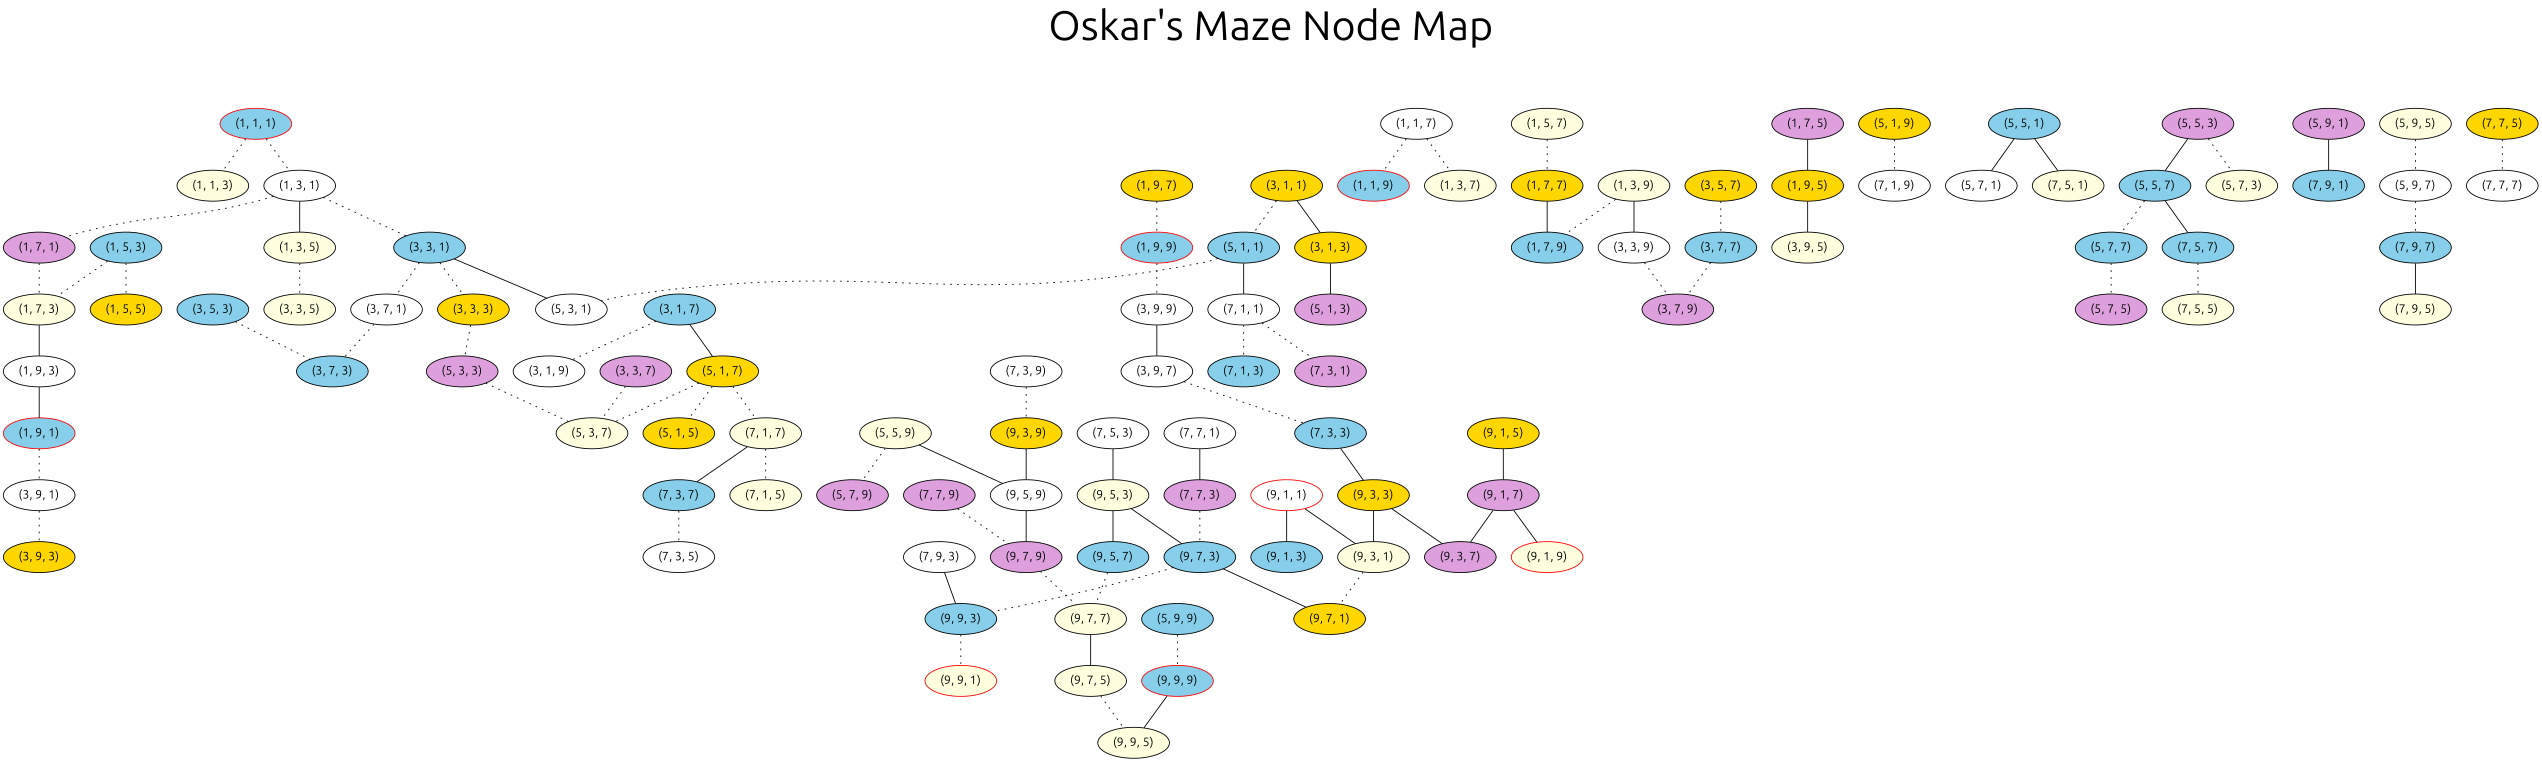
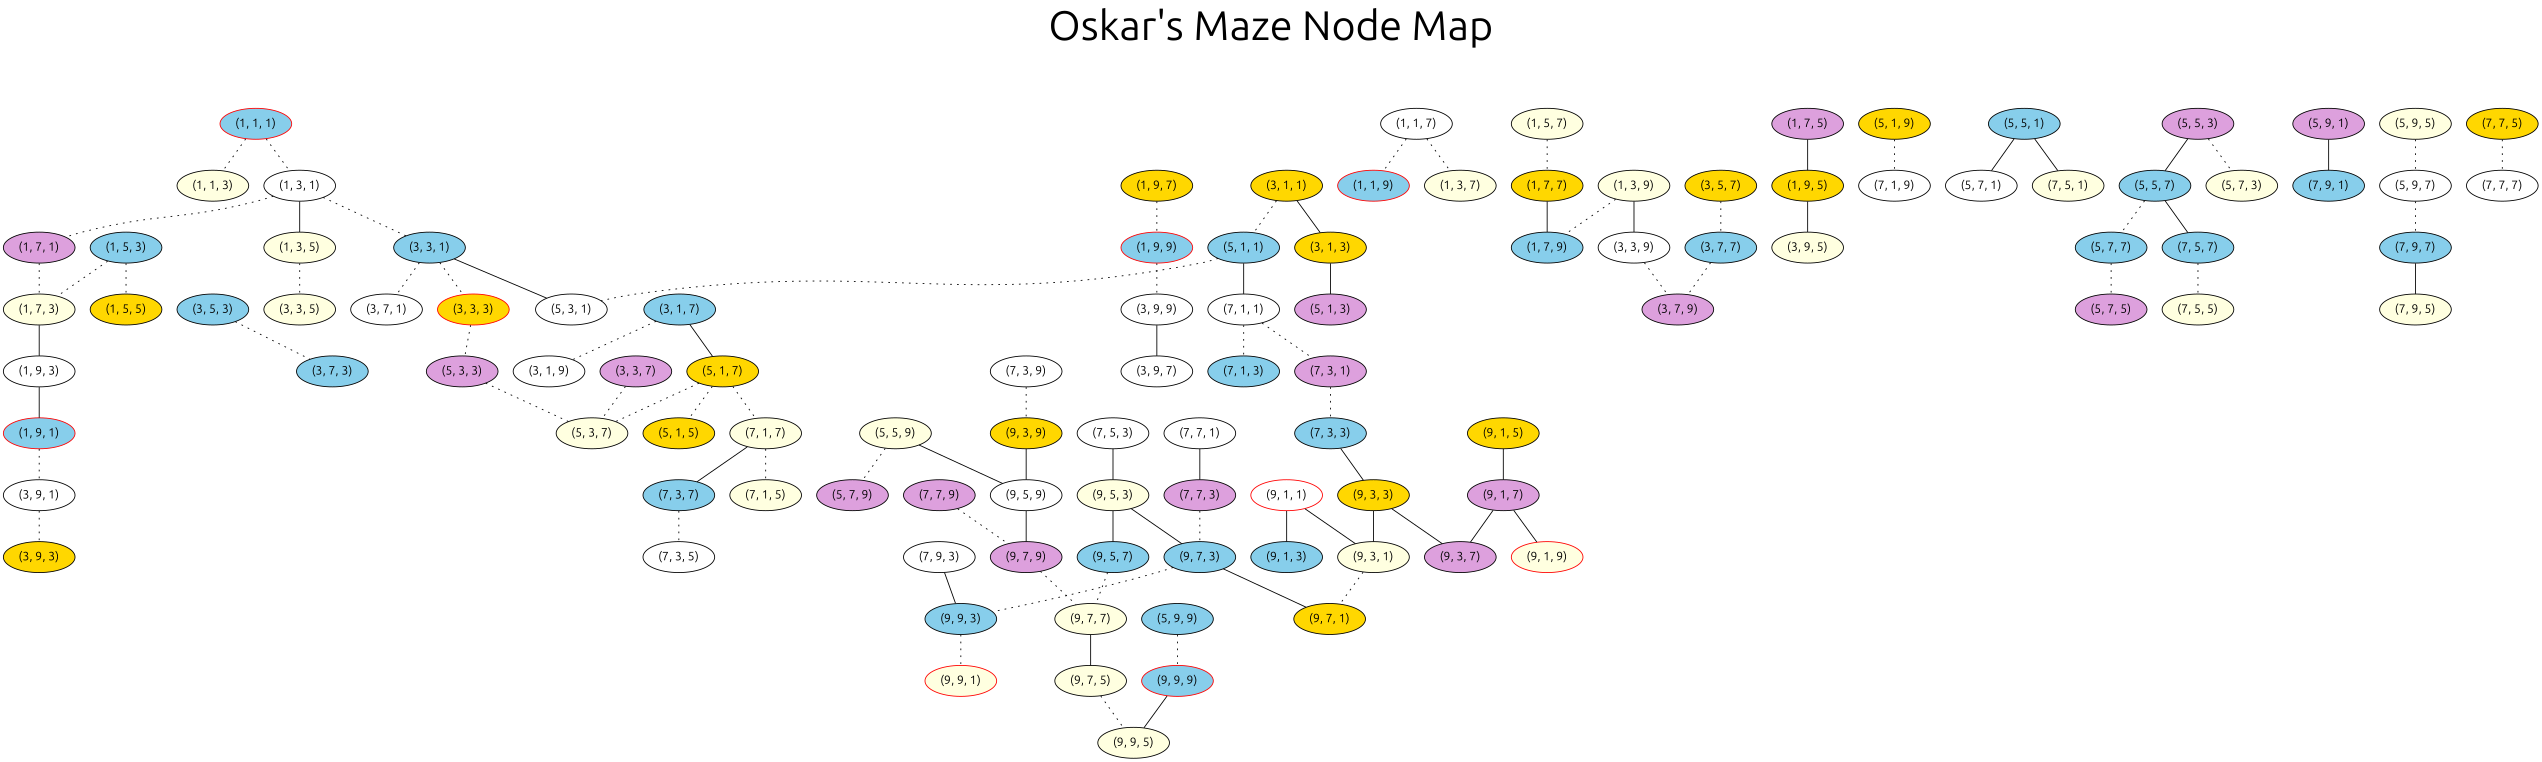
(473, 310) -> (473, 310)
(359, 340) -> none
(1244, 402) -> (1331, 402)
